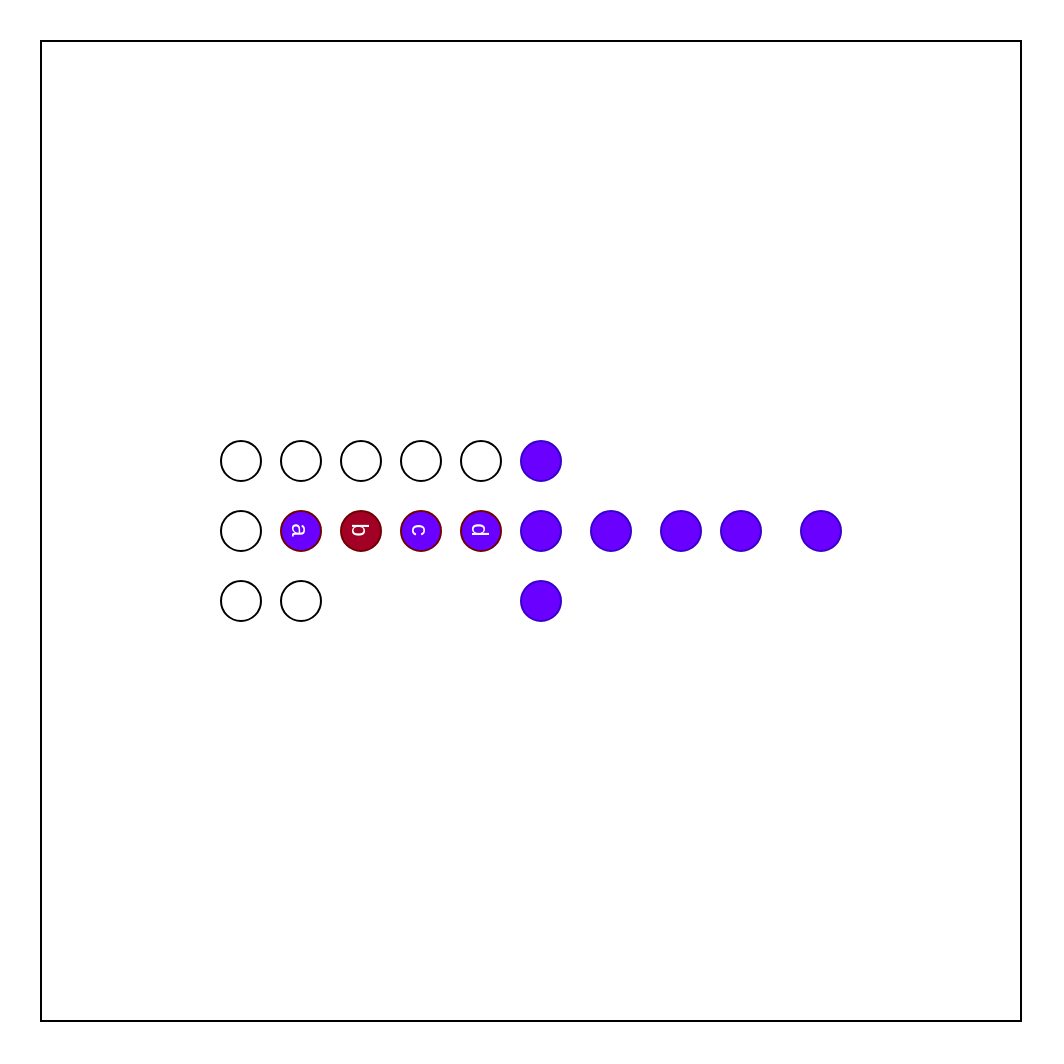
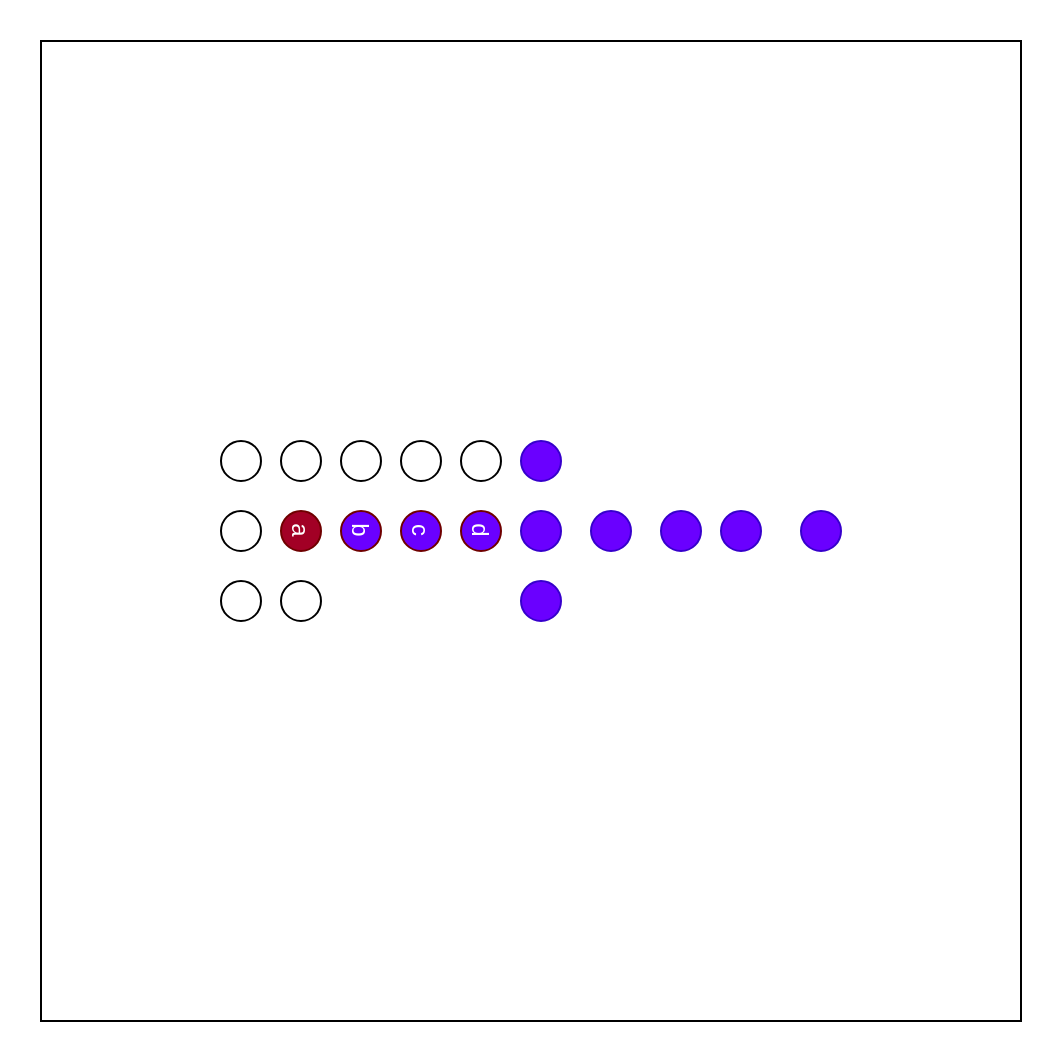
(301, 531) -> (301, 531)
(361, 531) -> (361, 531)
